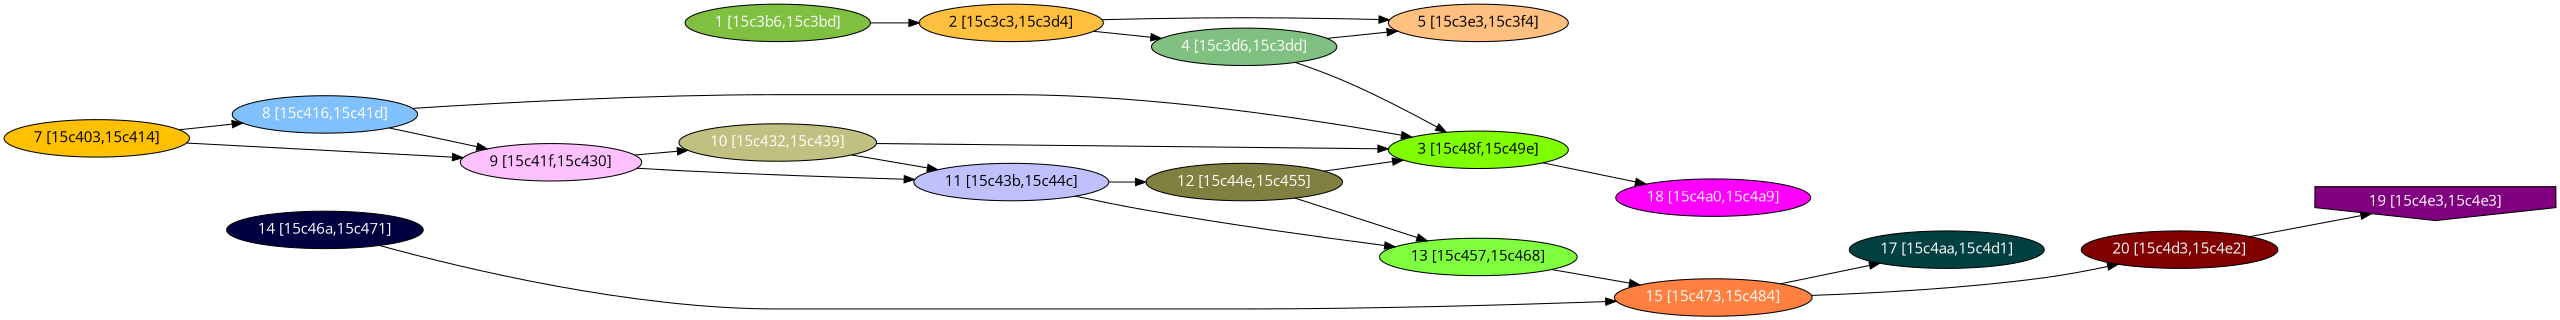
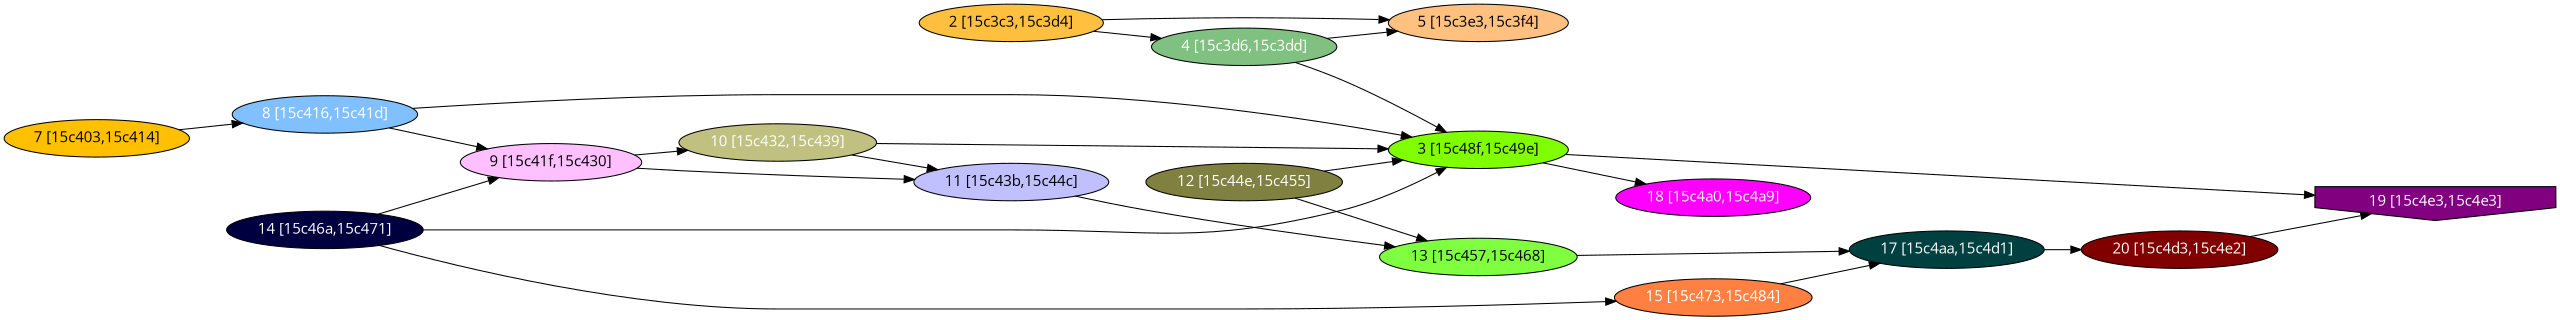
(778, 23) -> none
(320, 150) -> (433, 197)
none -> (1935, 175)
(1122, 182) -> none
none -> (935, 230)
(1591, 276) -> (1708, 253)
(1960, 287) -> (2057, 250)
